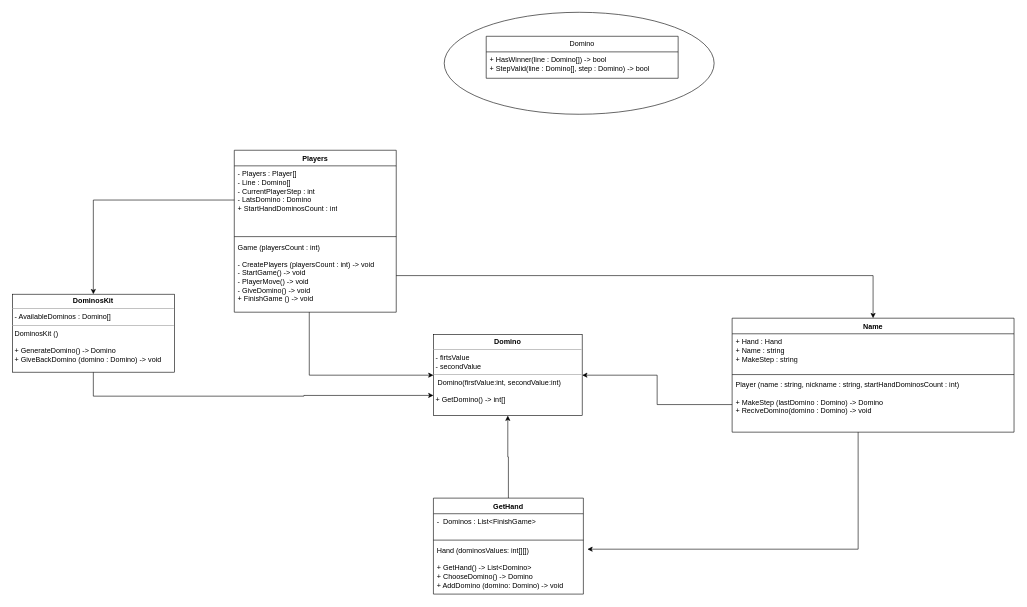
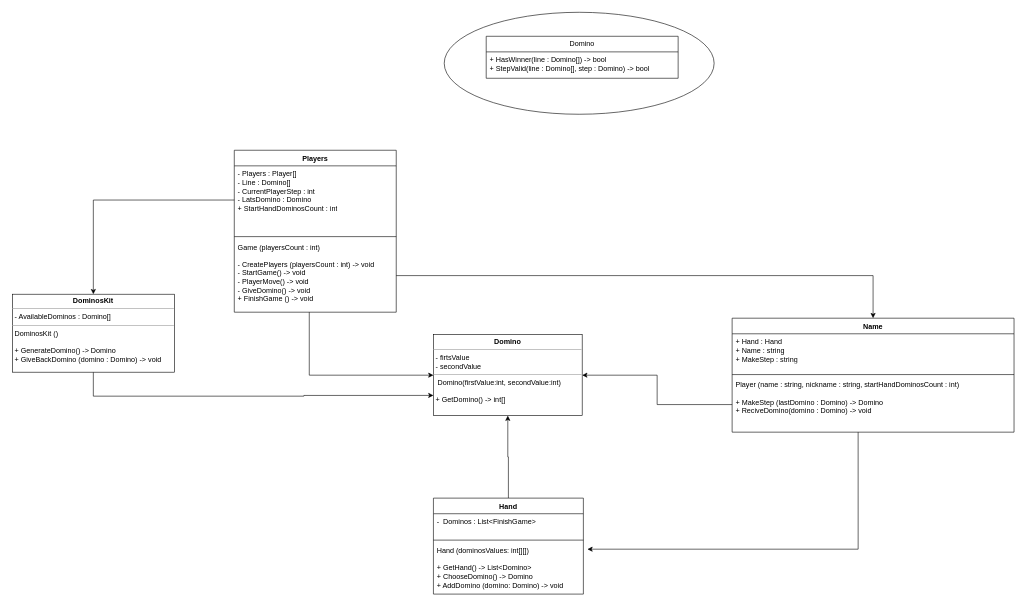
(509, 507) -> (509, 507)
